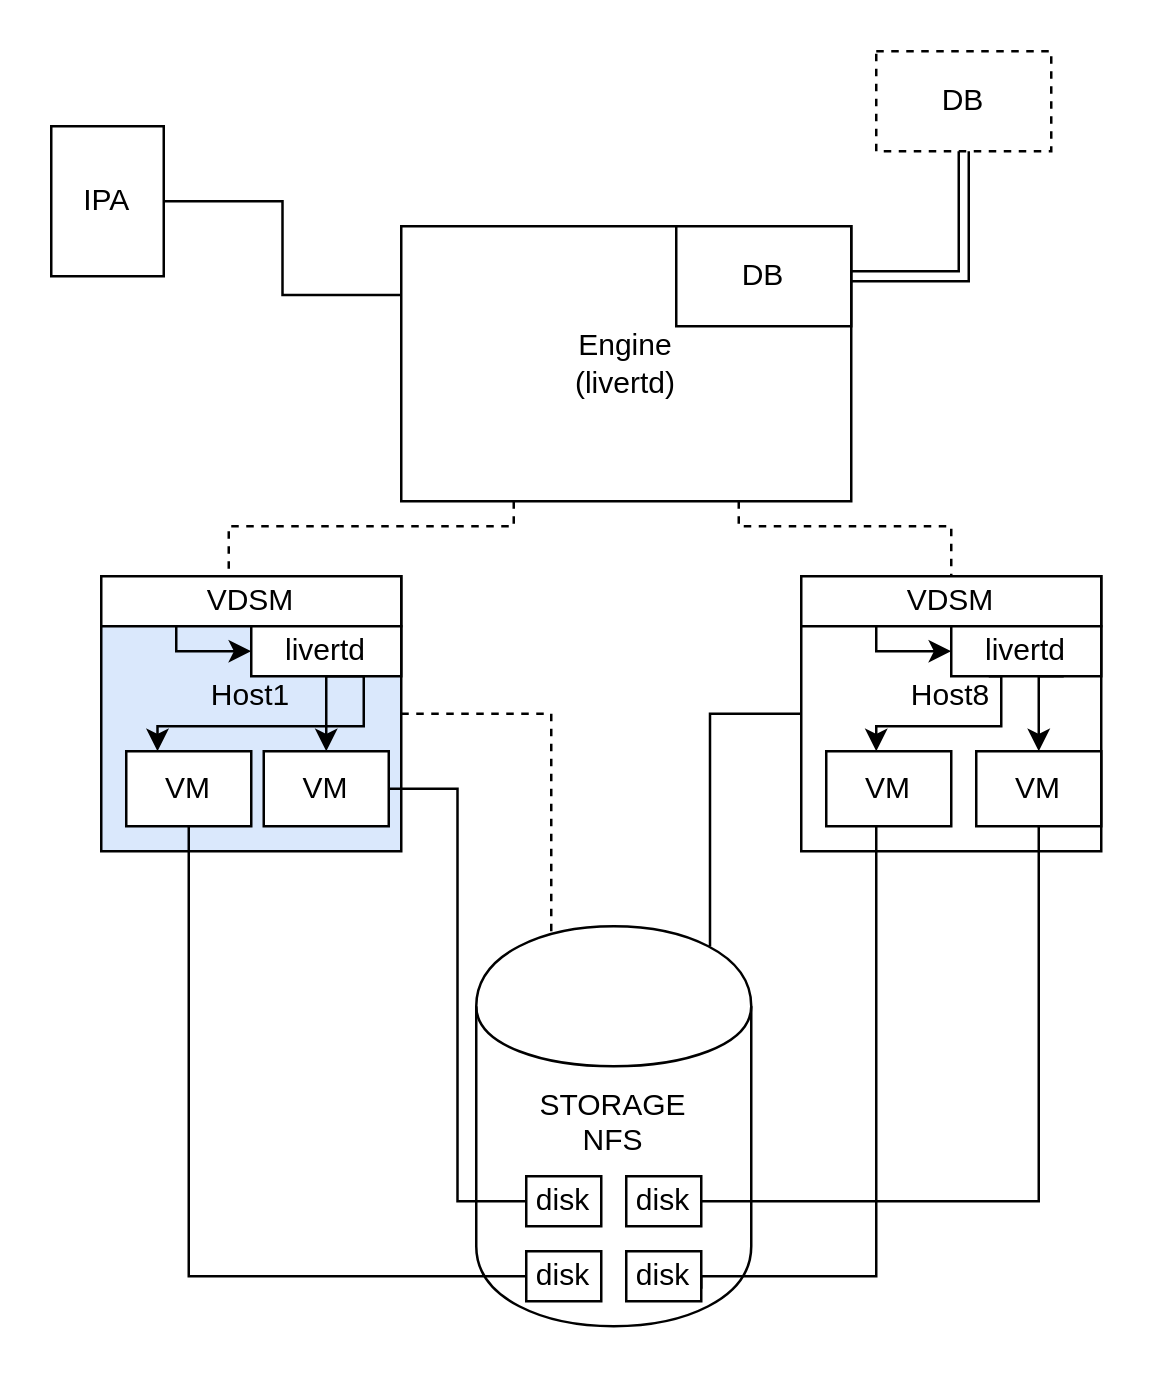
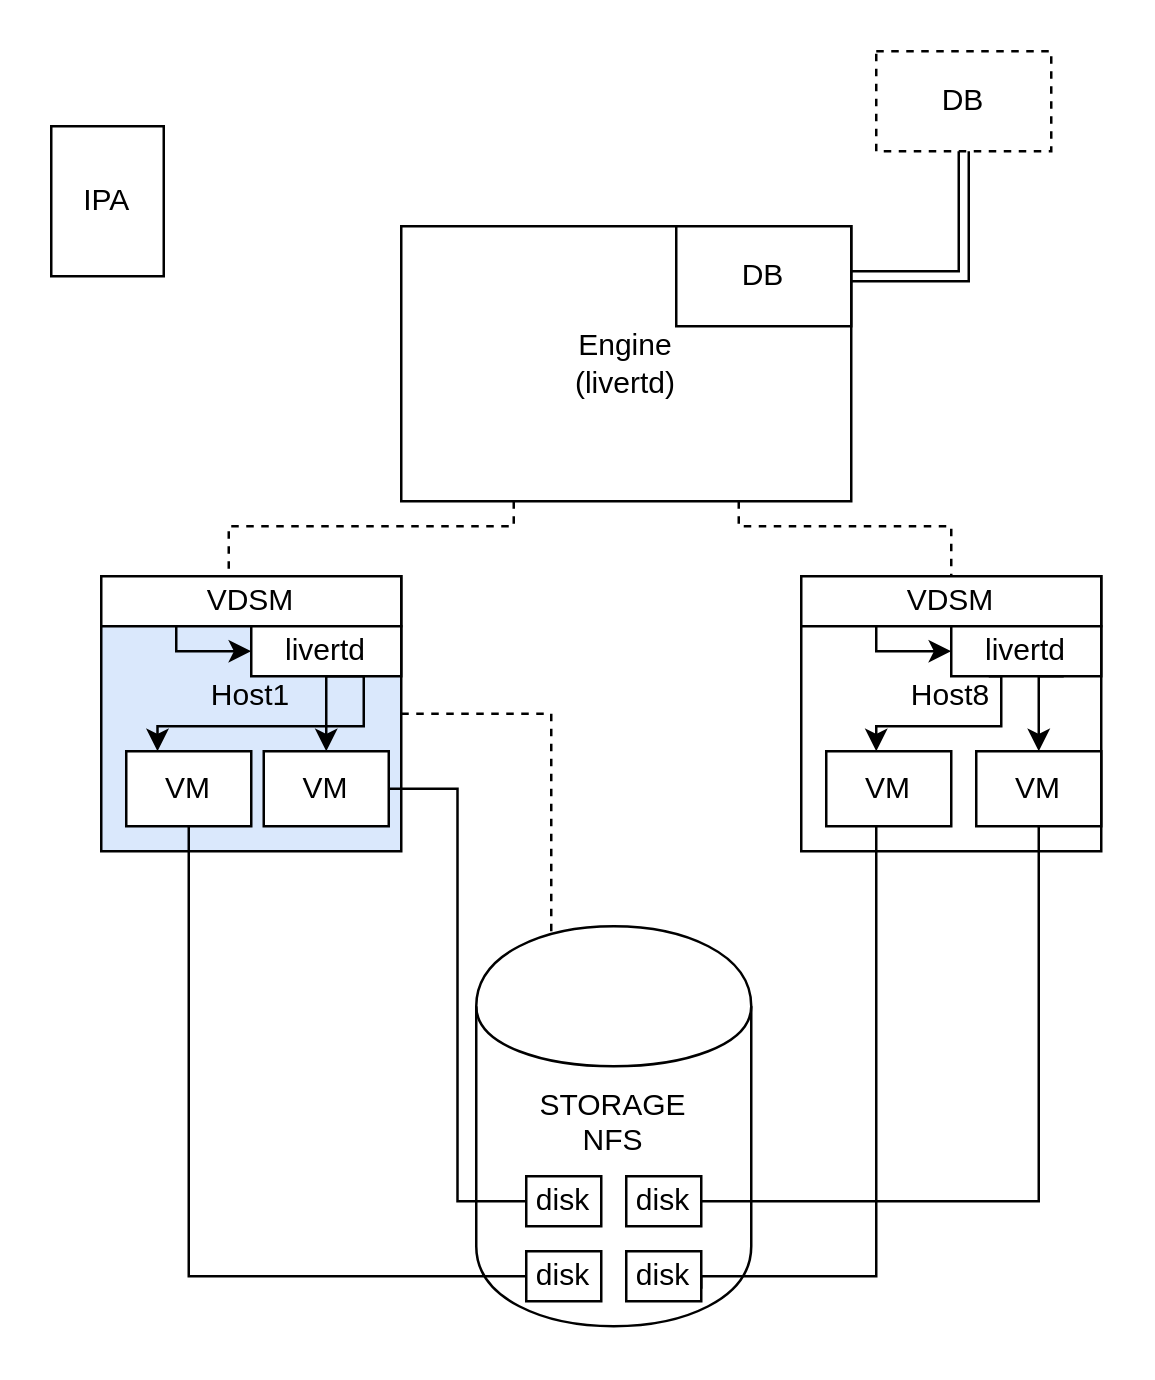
(283, 248) -> none
(710, 784) -> none
